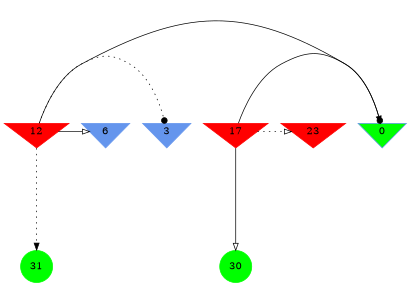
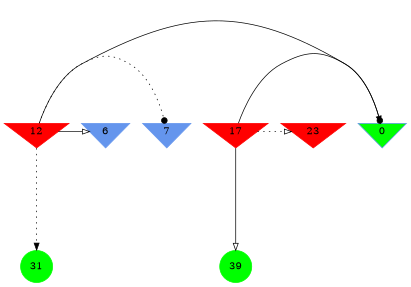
(167, 132) -> (167, 132)
(236, 267) -> (236, 267)
